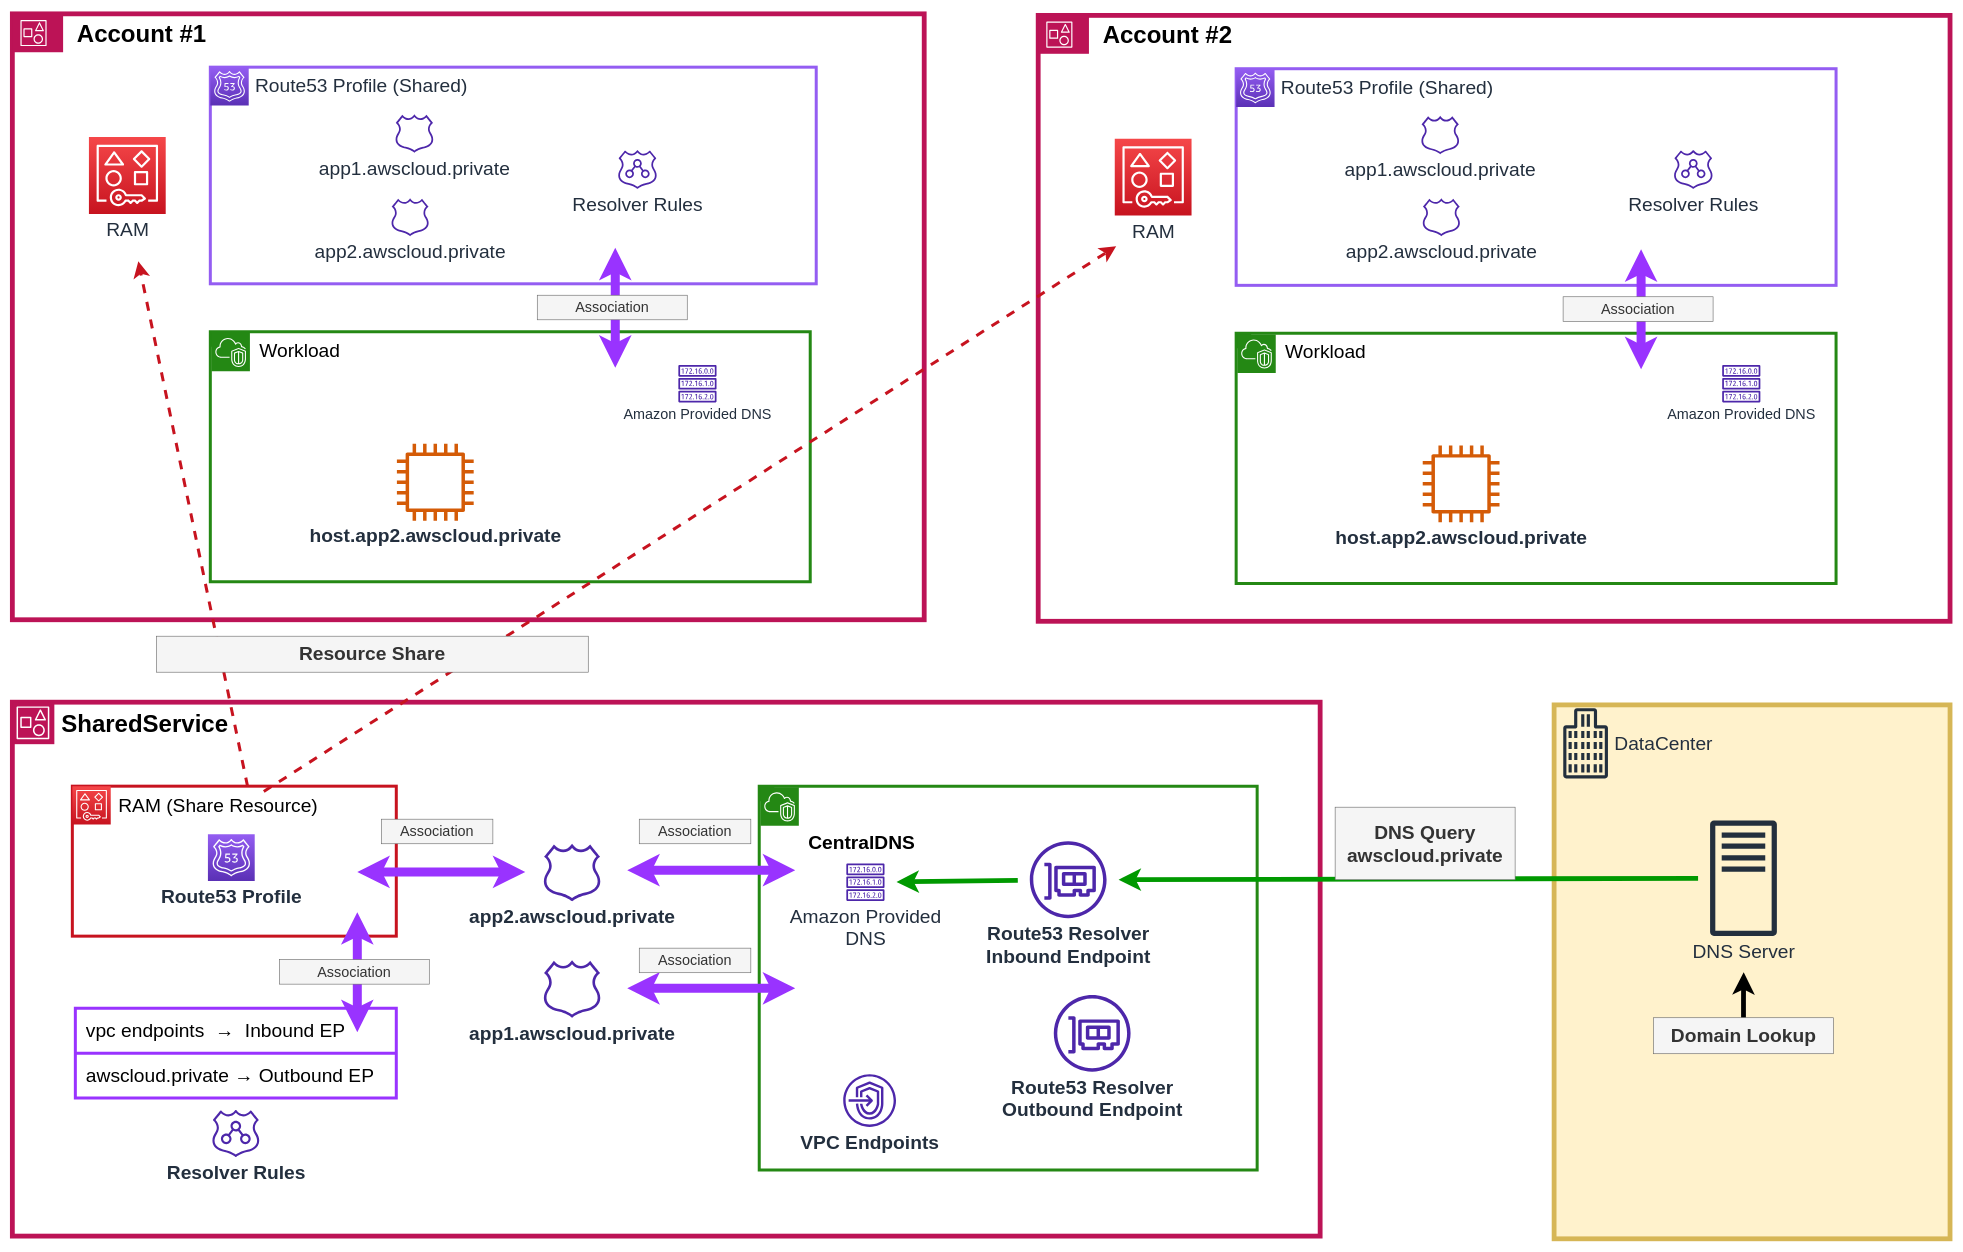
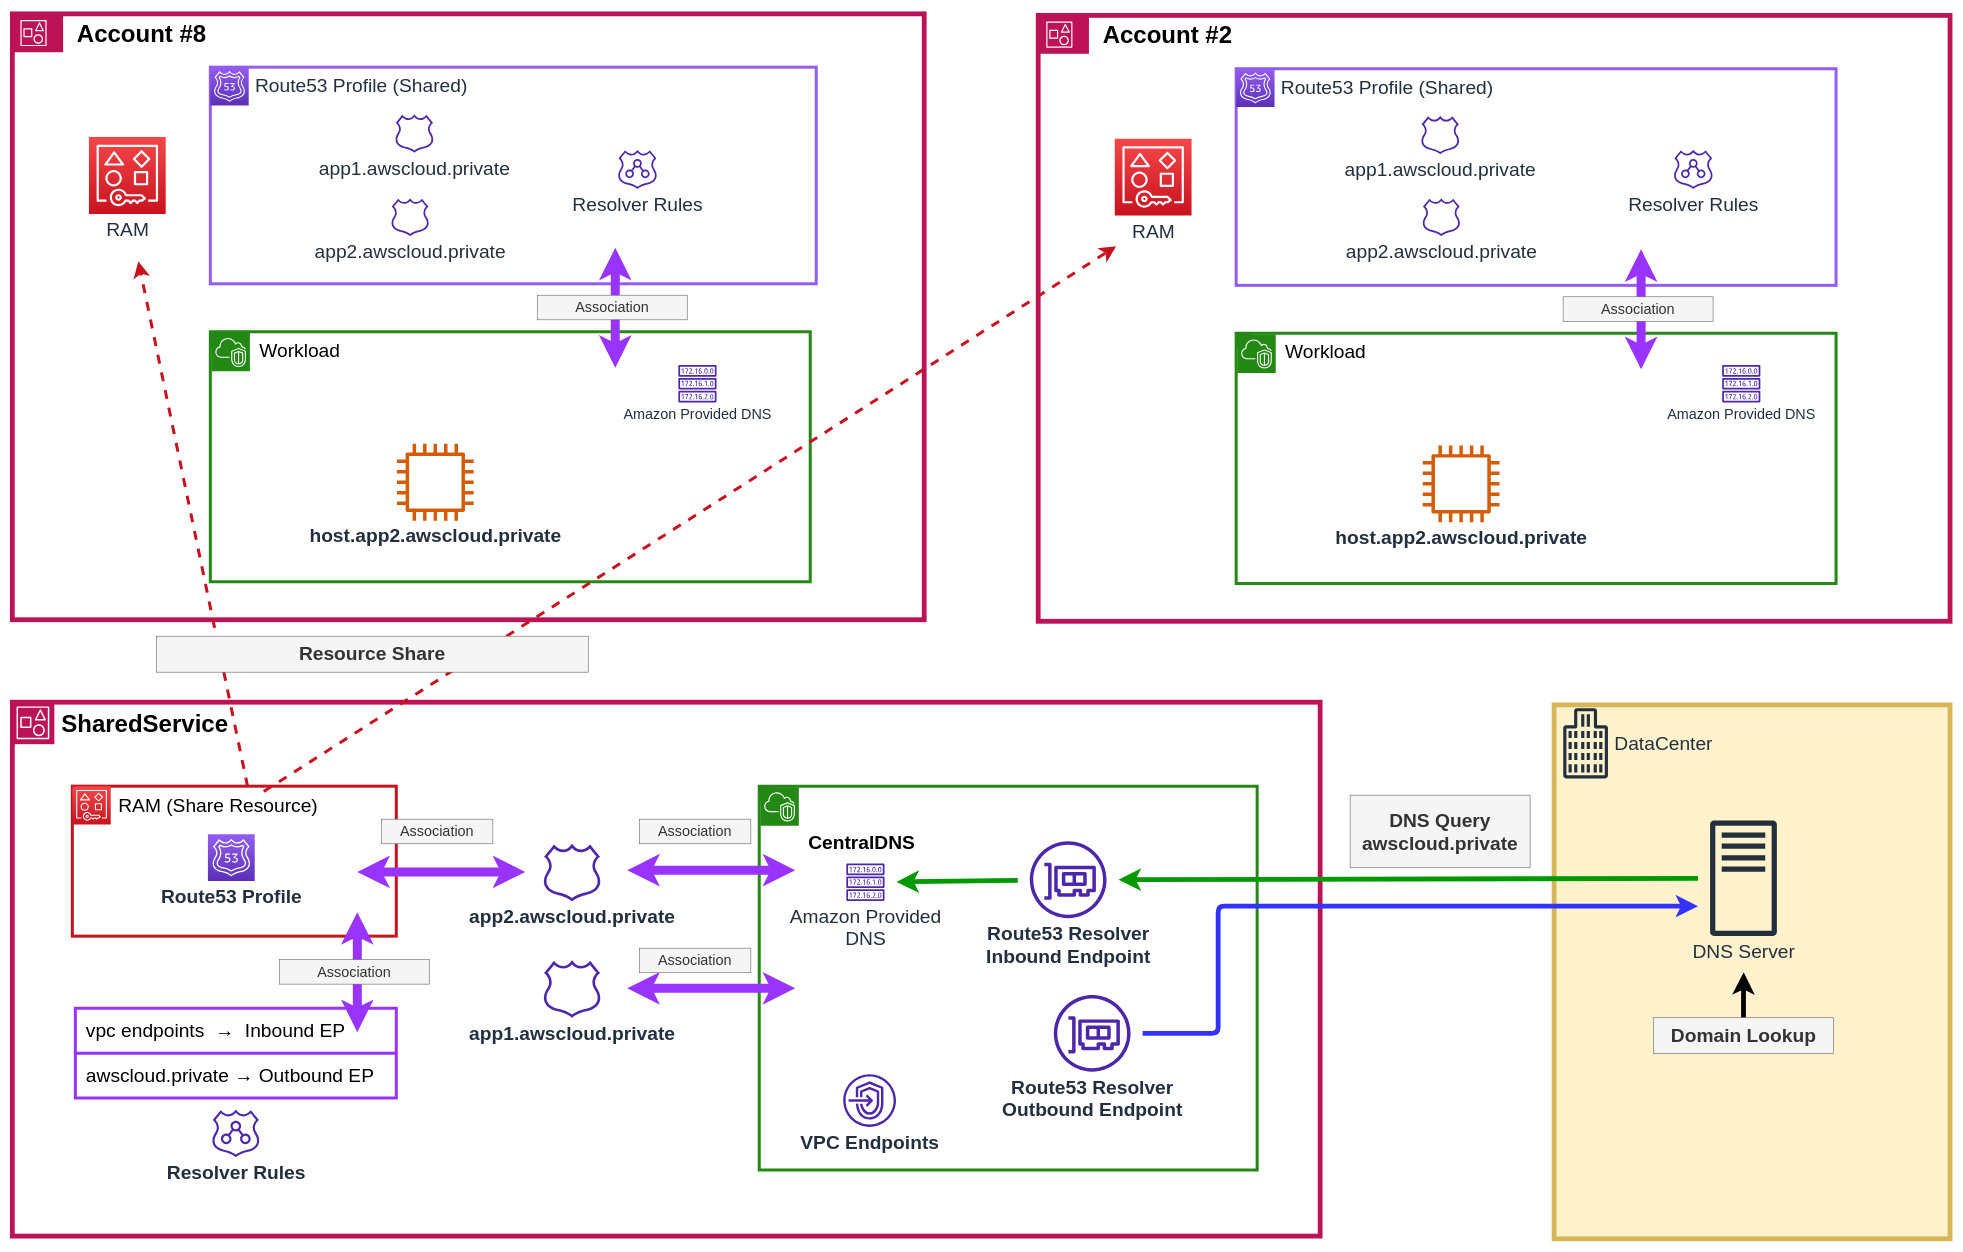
(141, 33) -> (141, 33)
(1425, 844) -> (1440, 832)
none -> (1351, 906)
